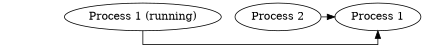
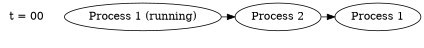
none -> (27, 17)
(257, 45) -> (224, 17)
